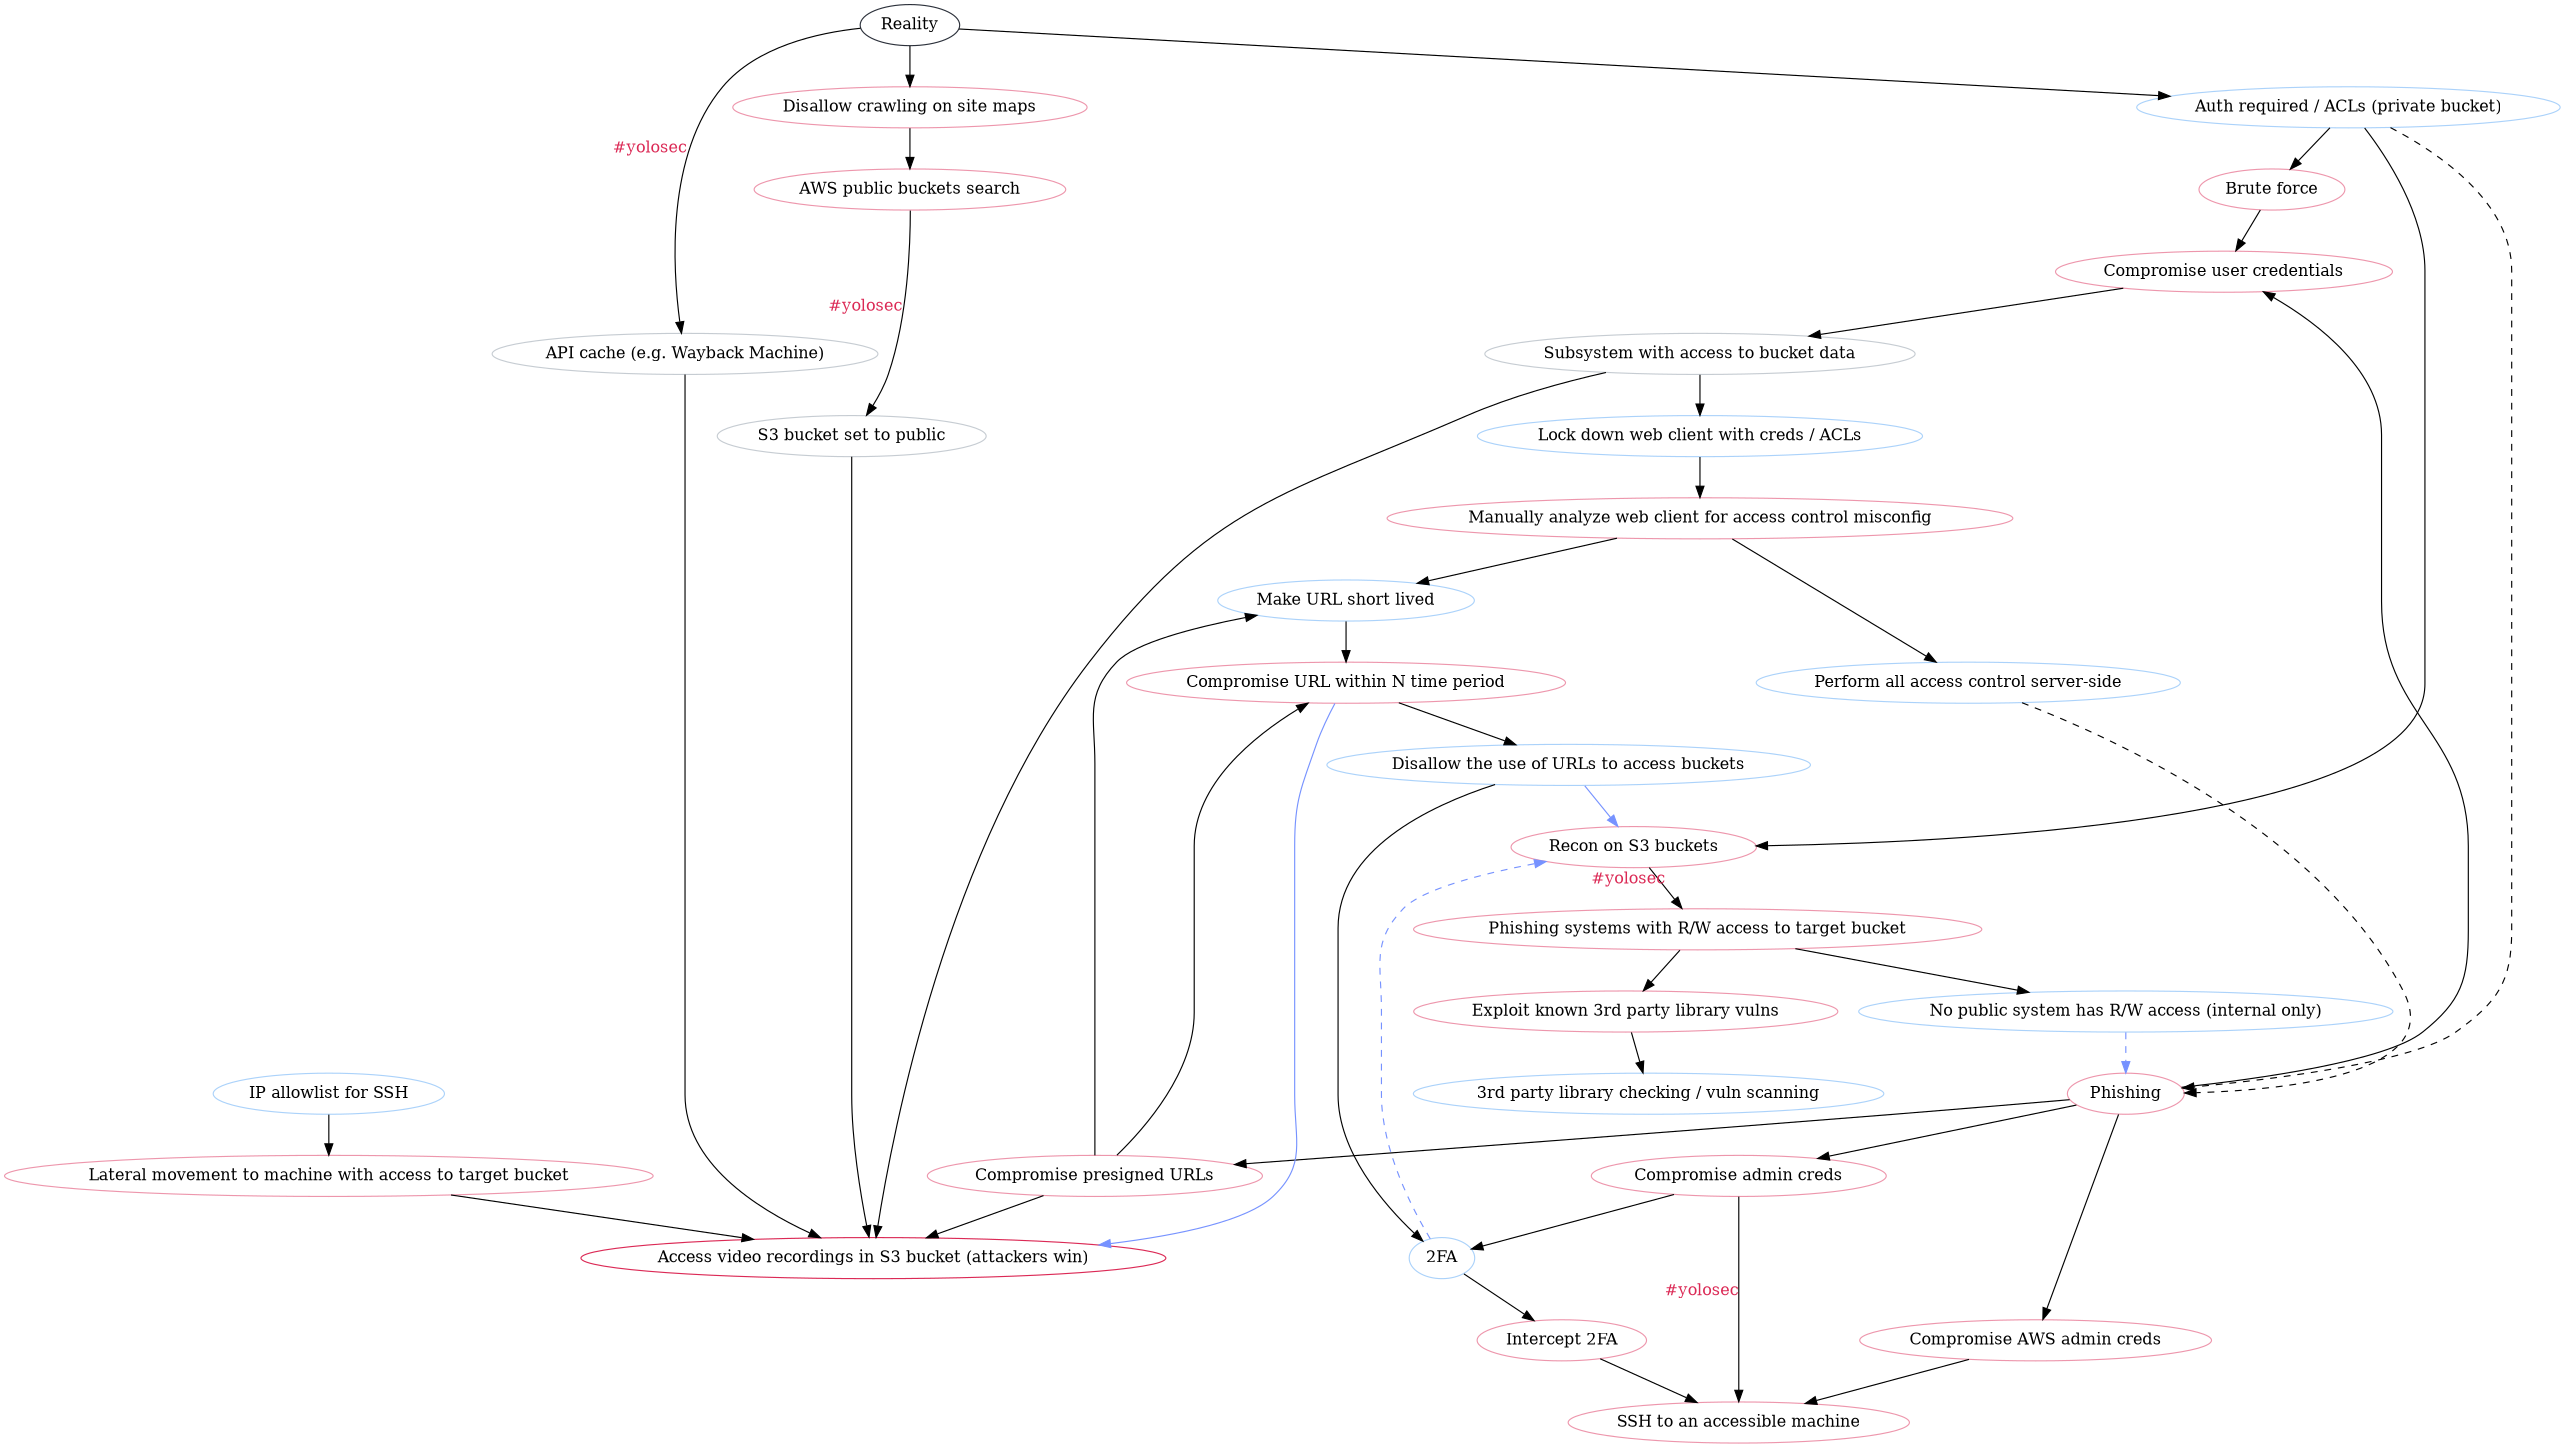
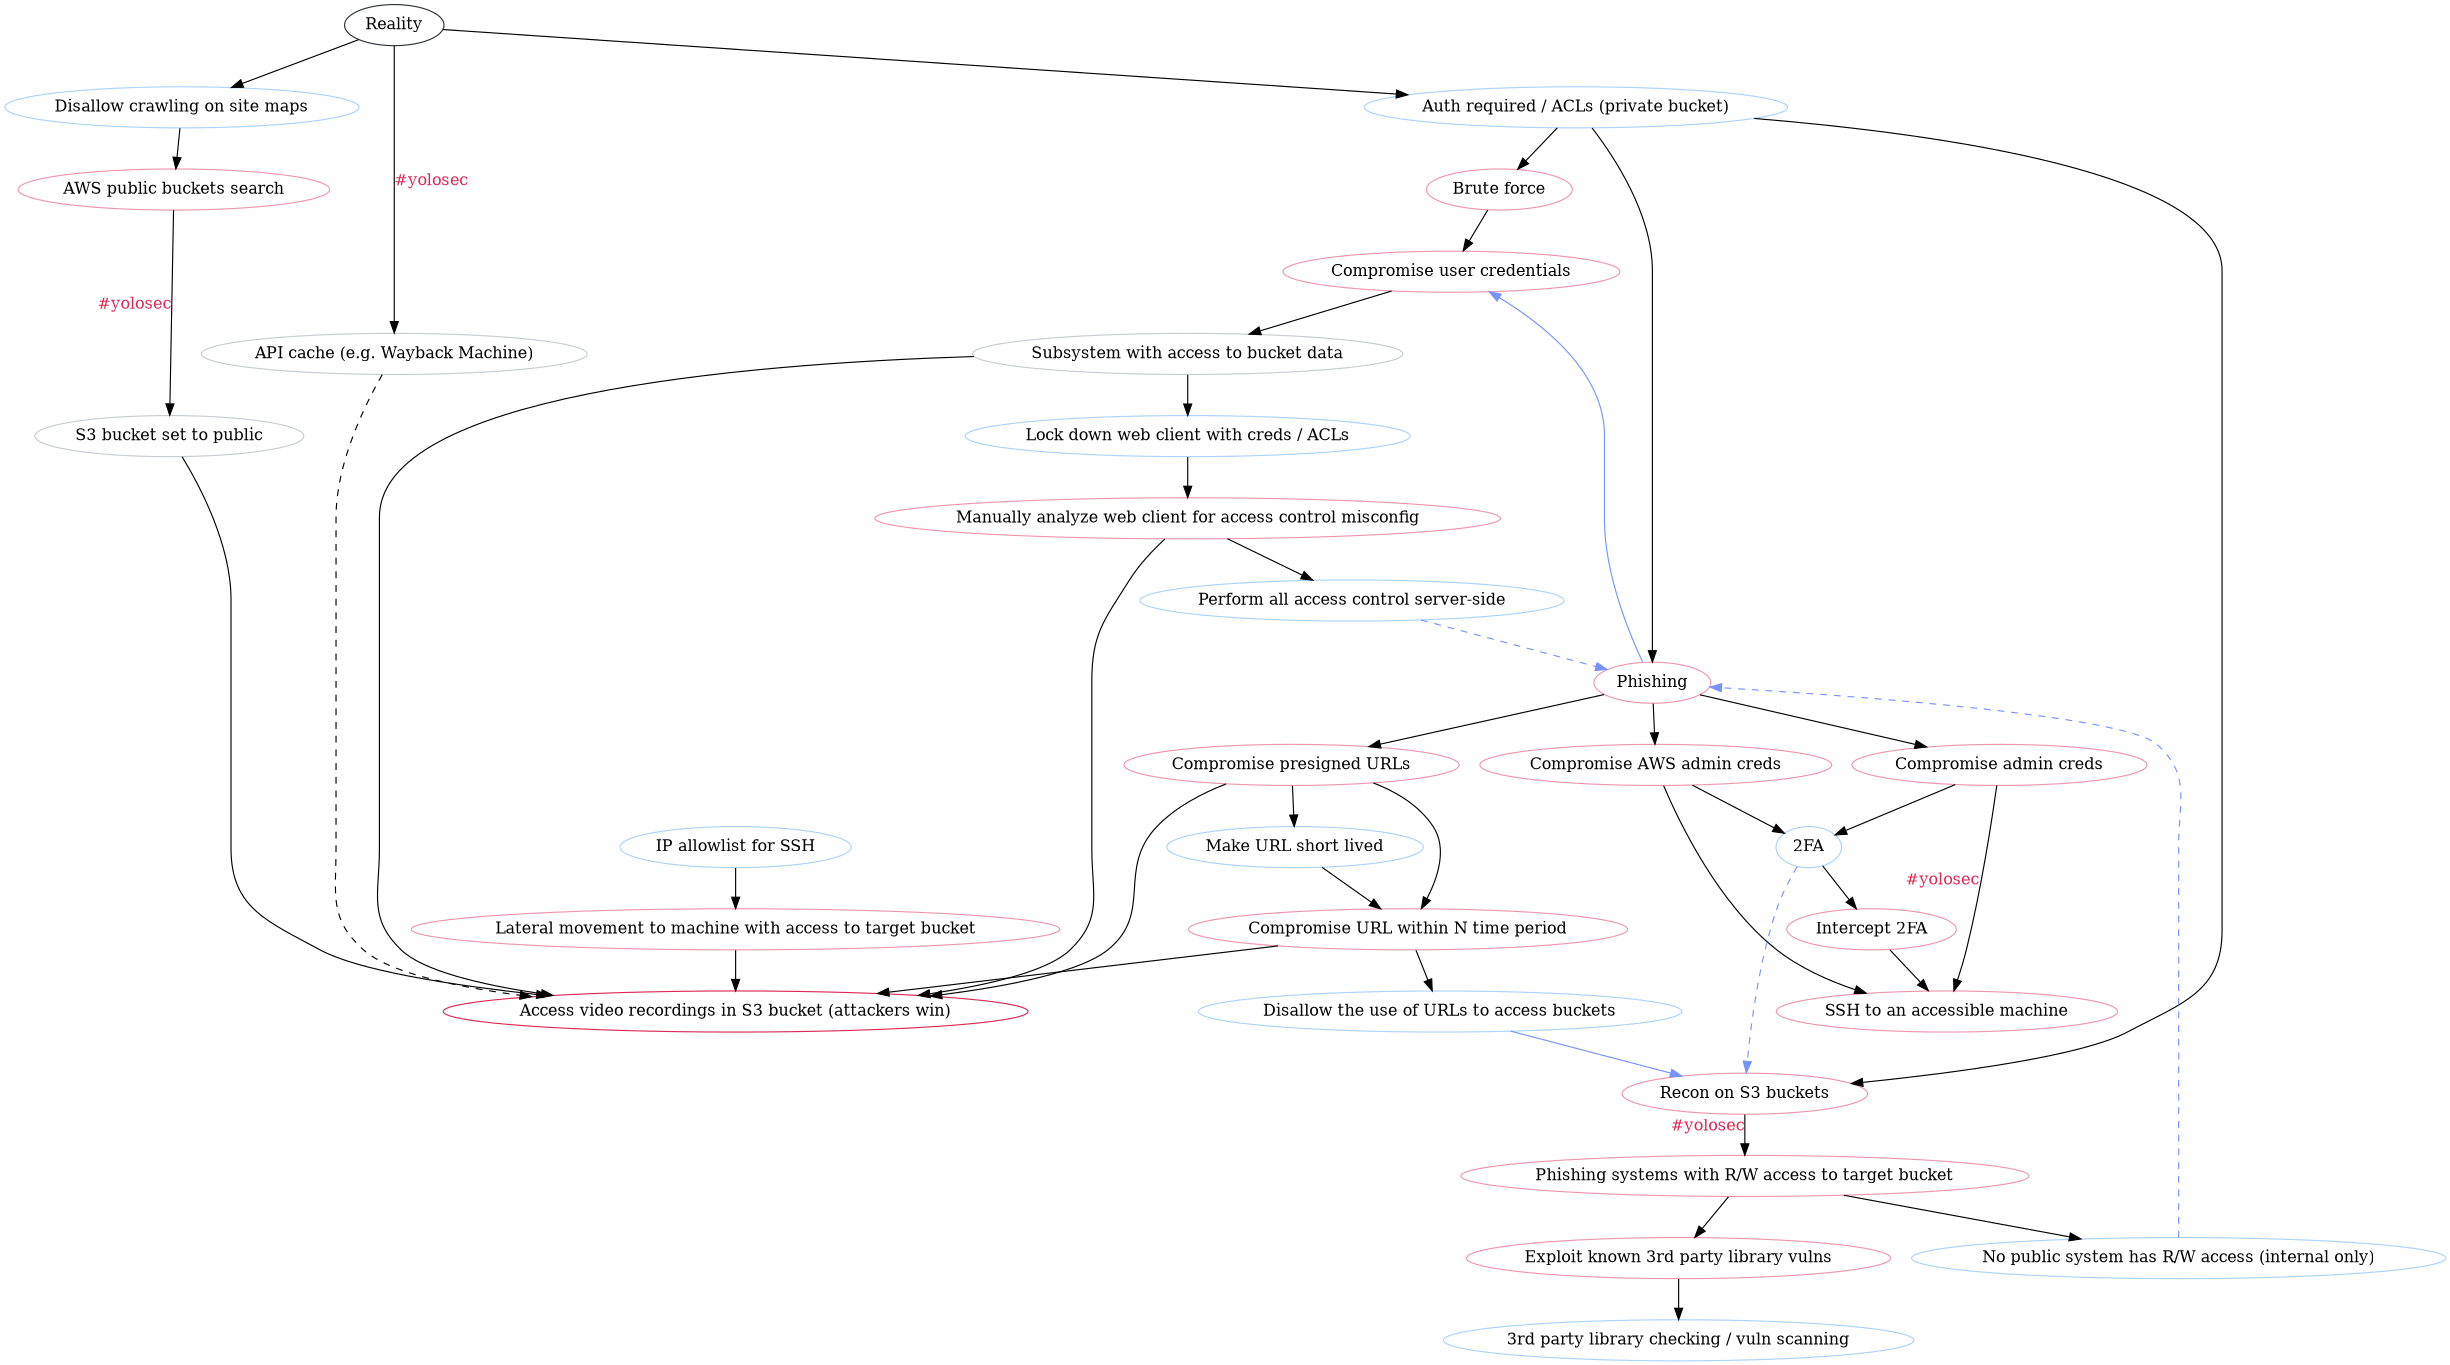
(910, 107) -> (182, 107)
(1523, 559) -> (1092, 811)
(2512, 698) -> (1652, 382)
(2451, 767) -> (1604, 461)
(685, 833) -> (336, 745)
(2339, 903) -> (1508, 643)
(1338, 979) -> (1733, 807)
(1295, 1036) -> (1093, 968)
